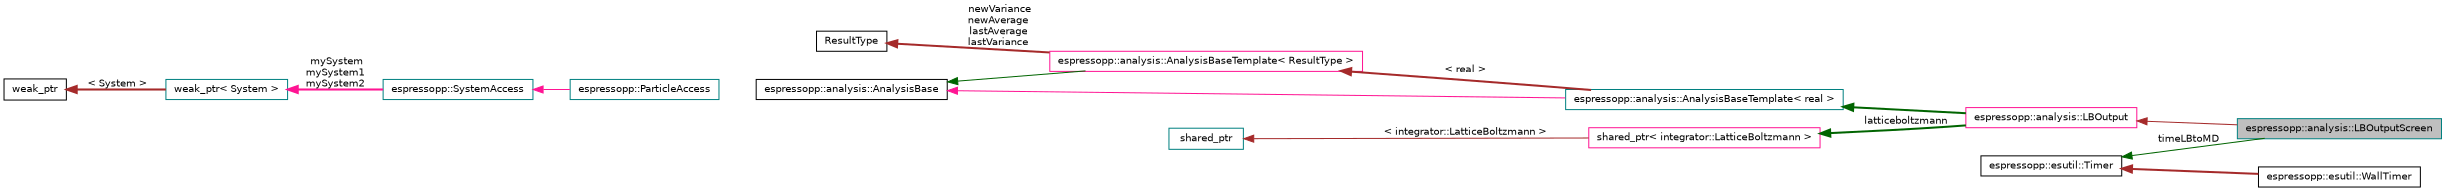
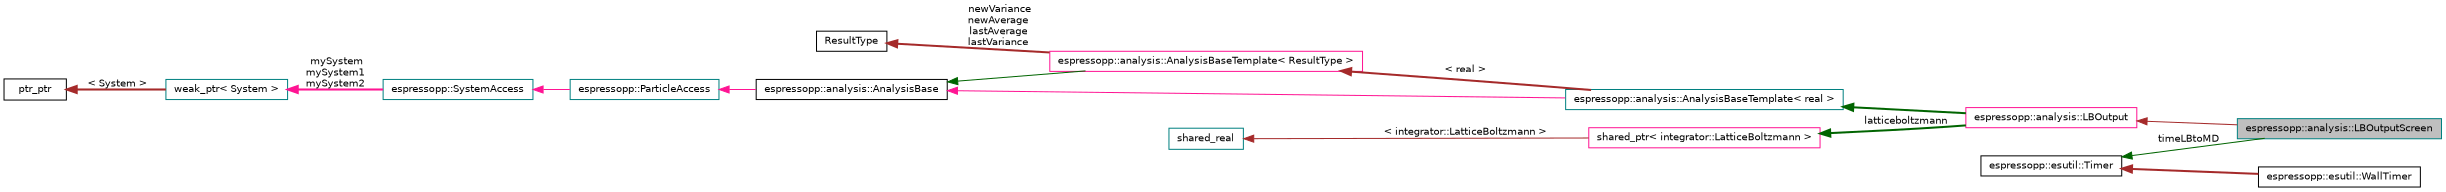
(35, 89) -> (35, 89)
none -> (743, 89)
(1206, 139) -> (1206, 139)
